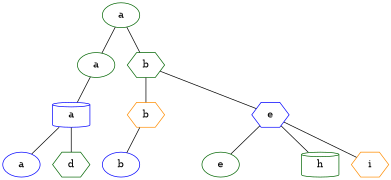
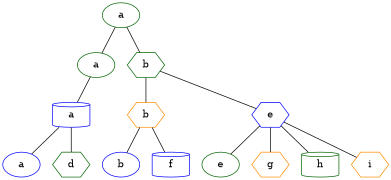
none -> (171, 165)
none -> (270, 165)
